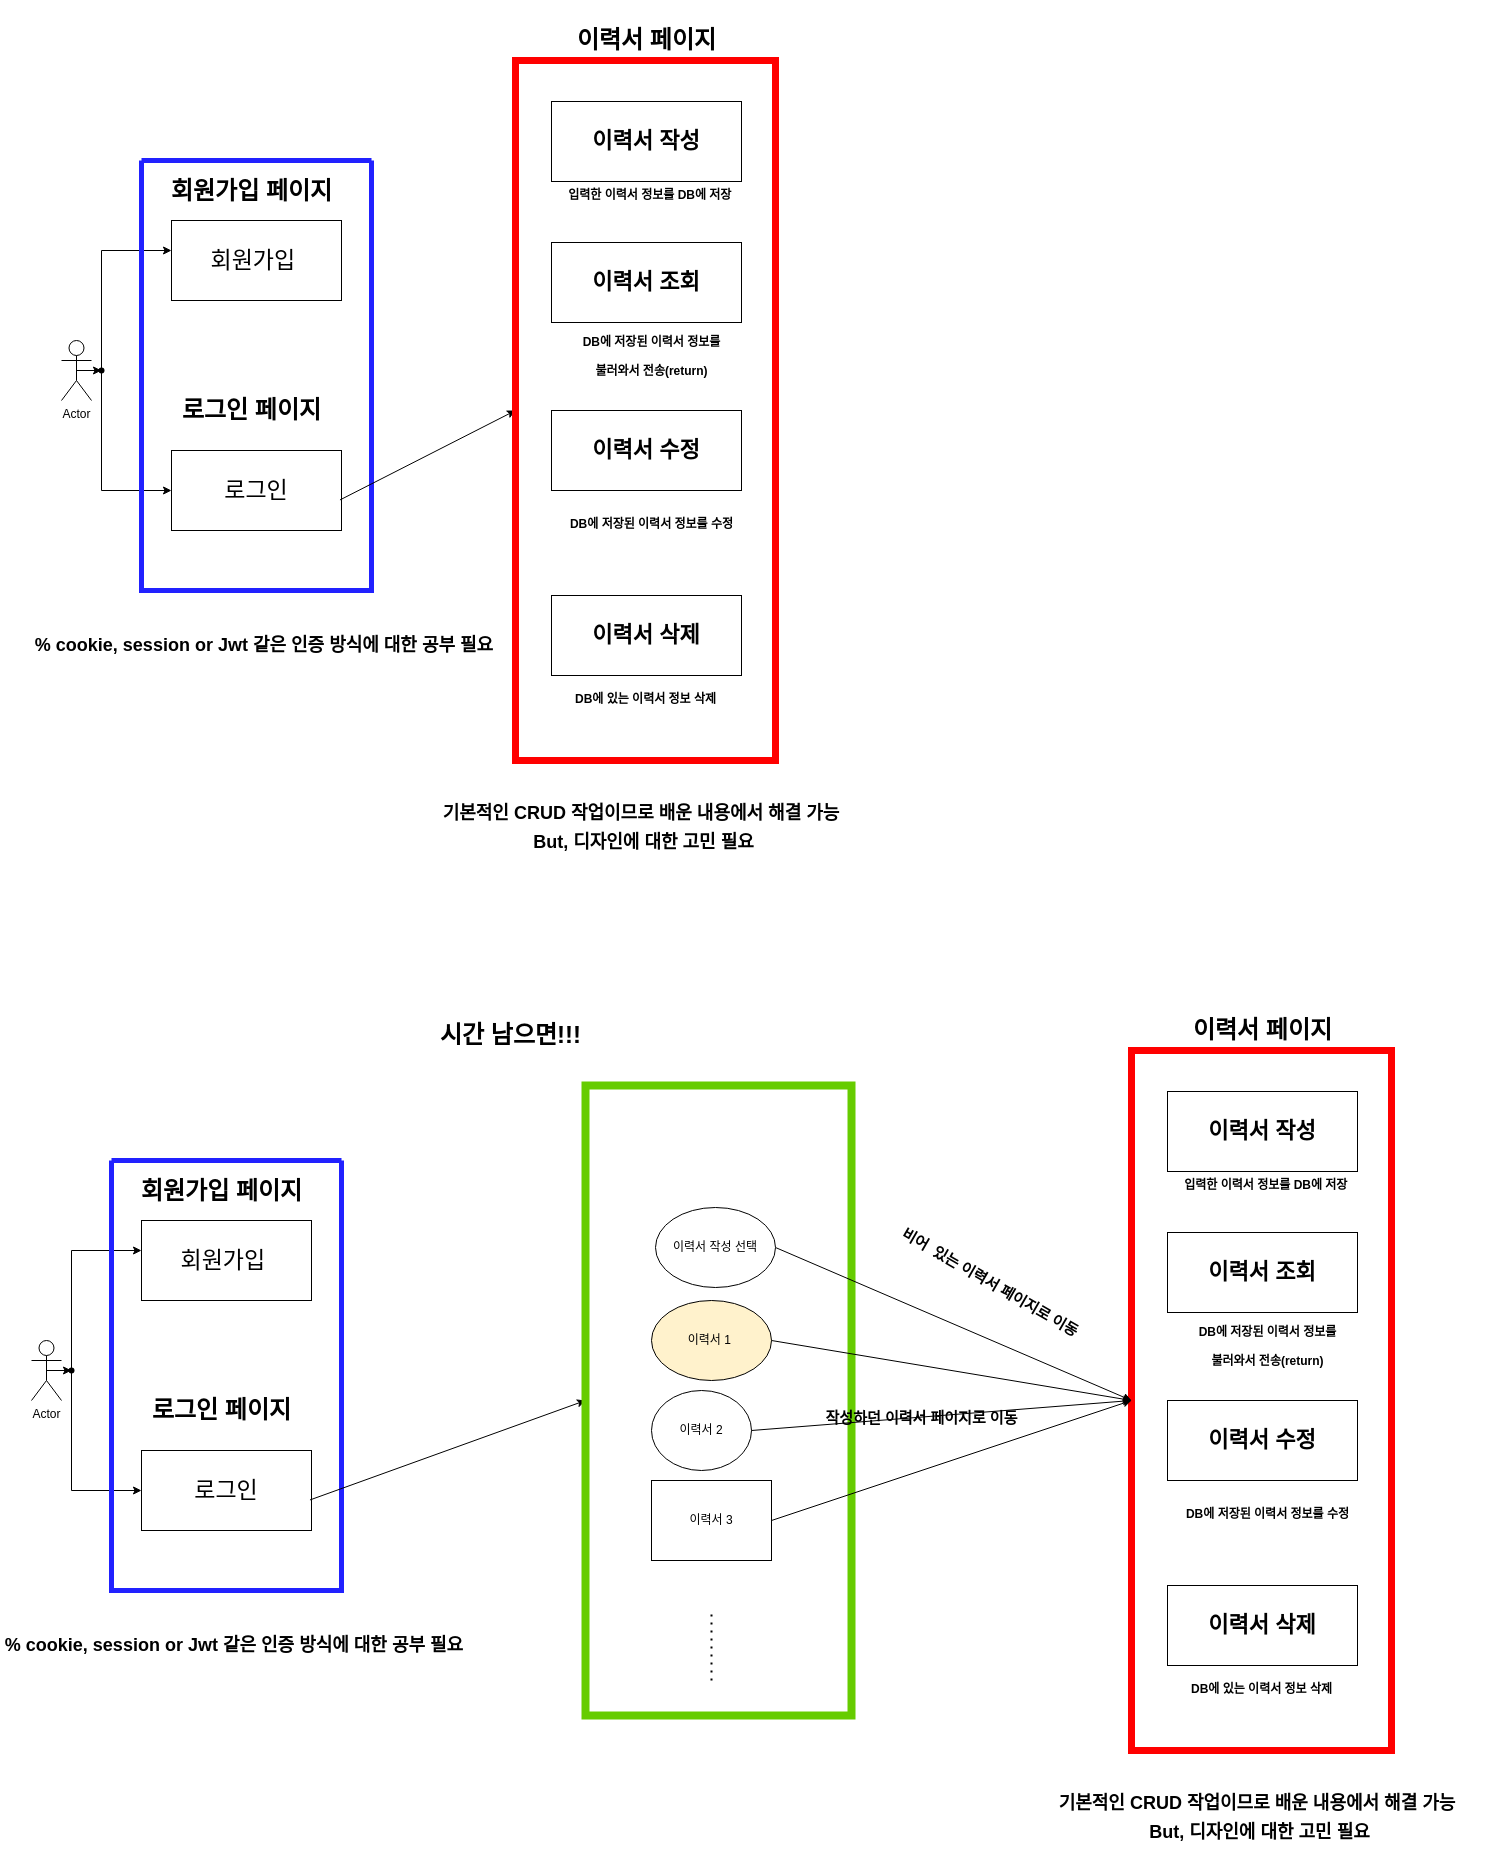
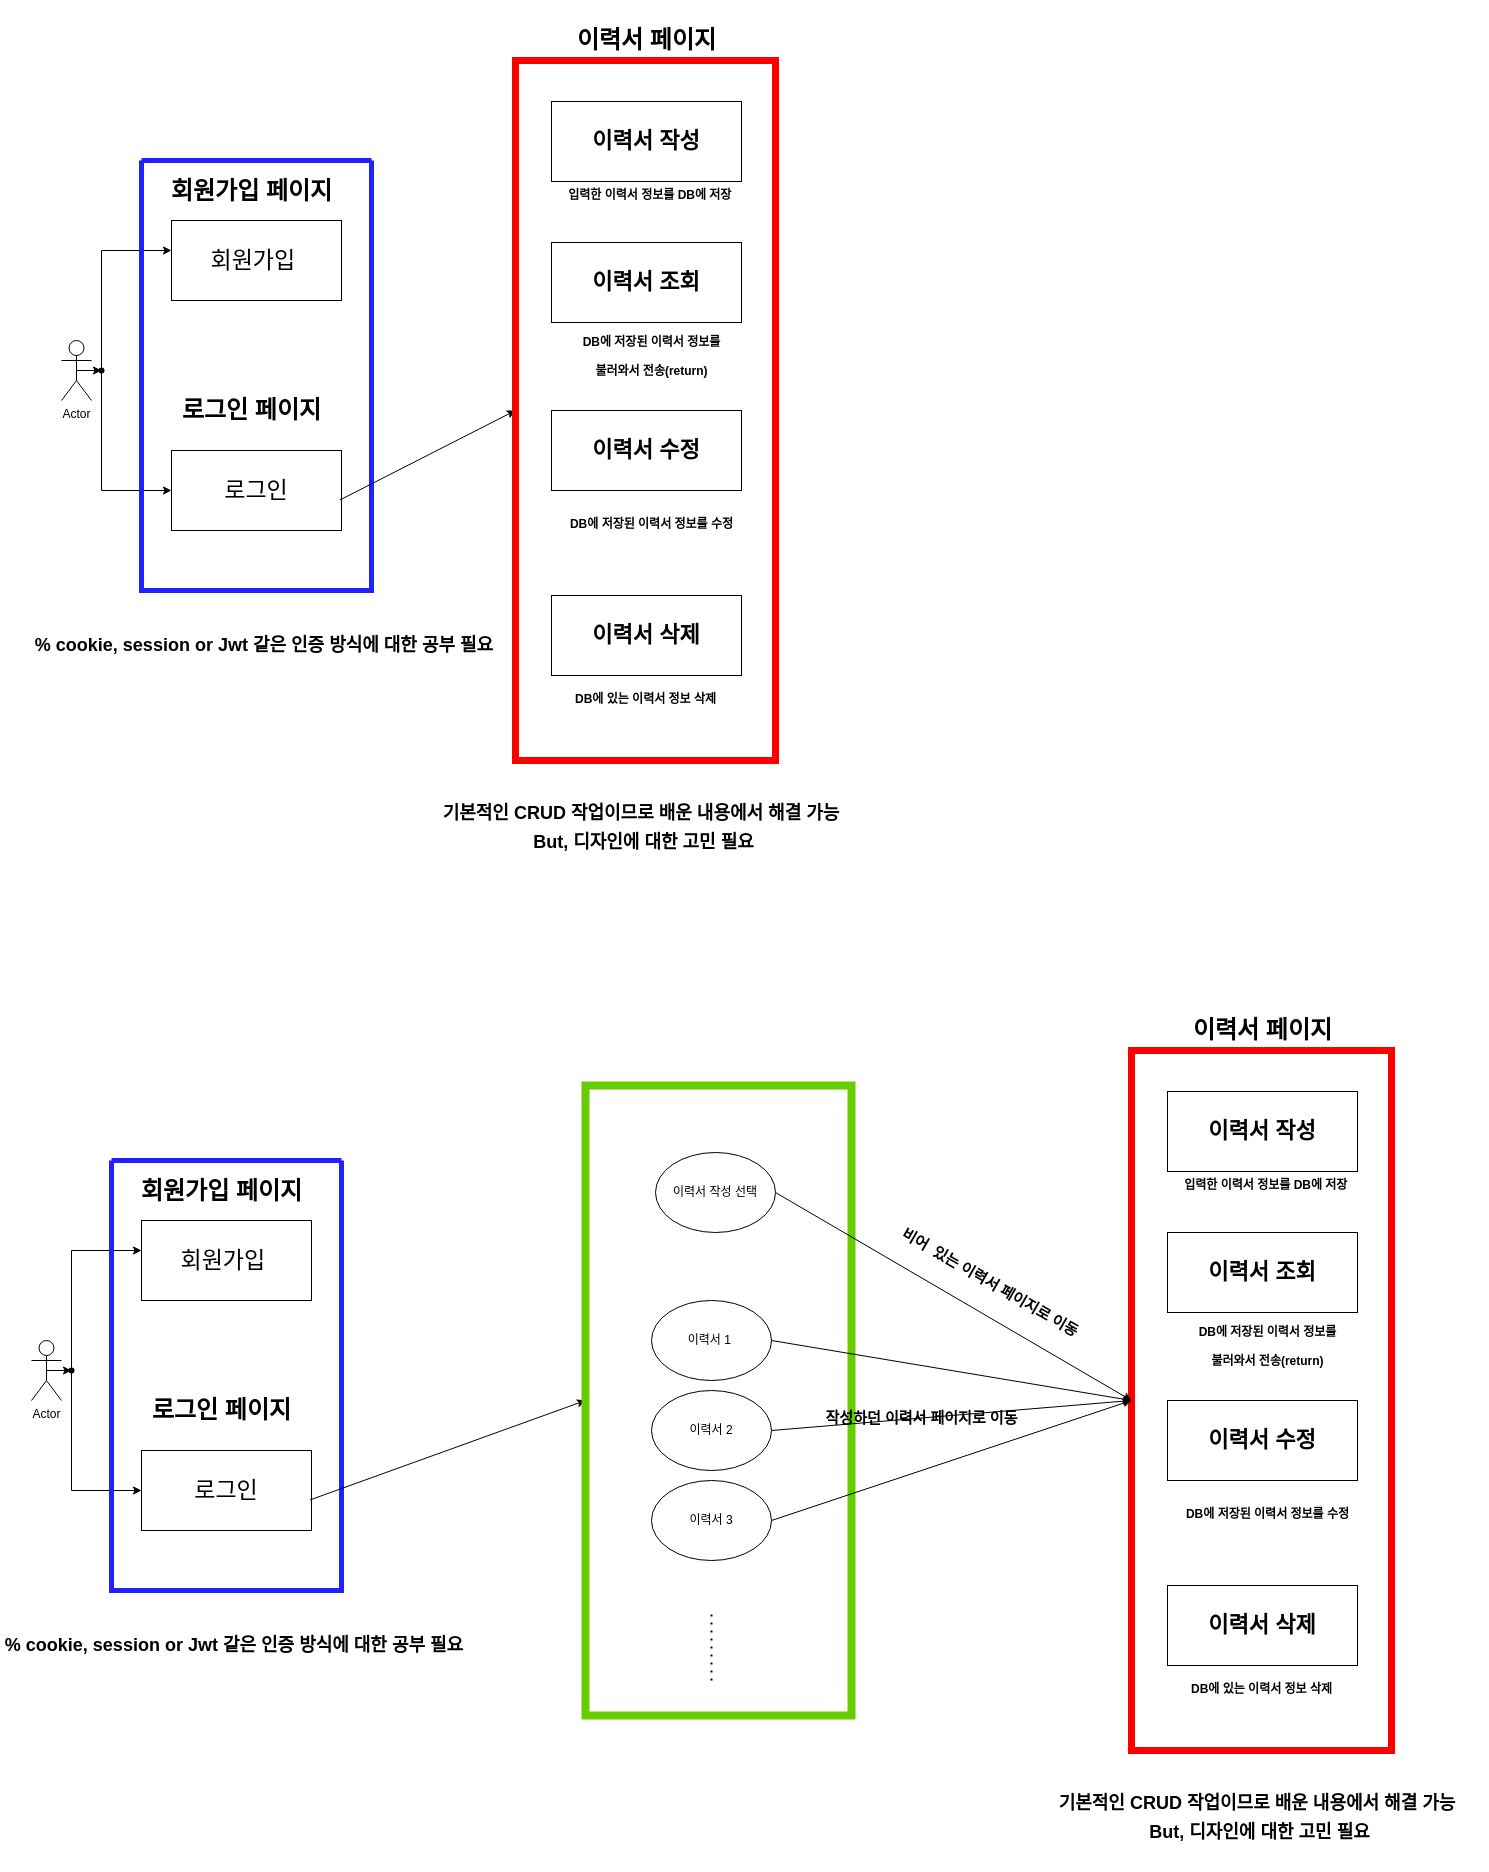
(511, 1036) -> none
(716, 1248) -> (716, 1193)
(712, 1341) -> (712, 1341)
(702, 1431) -> (712, 1431)
(712, 1521) -> (712, 1521)
